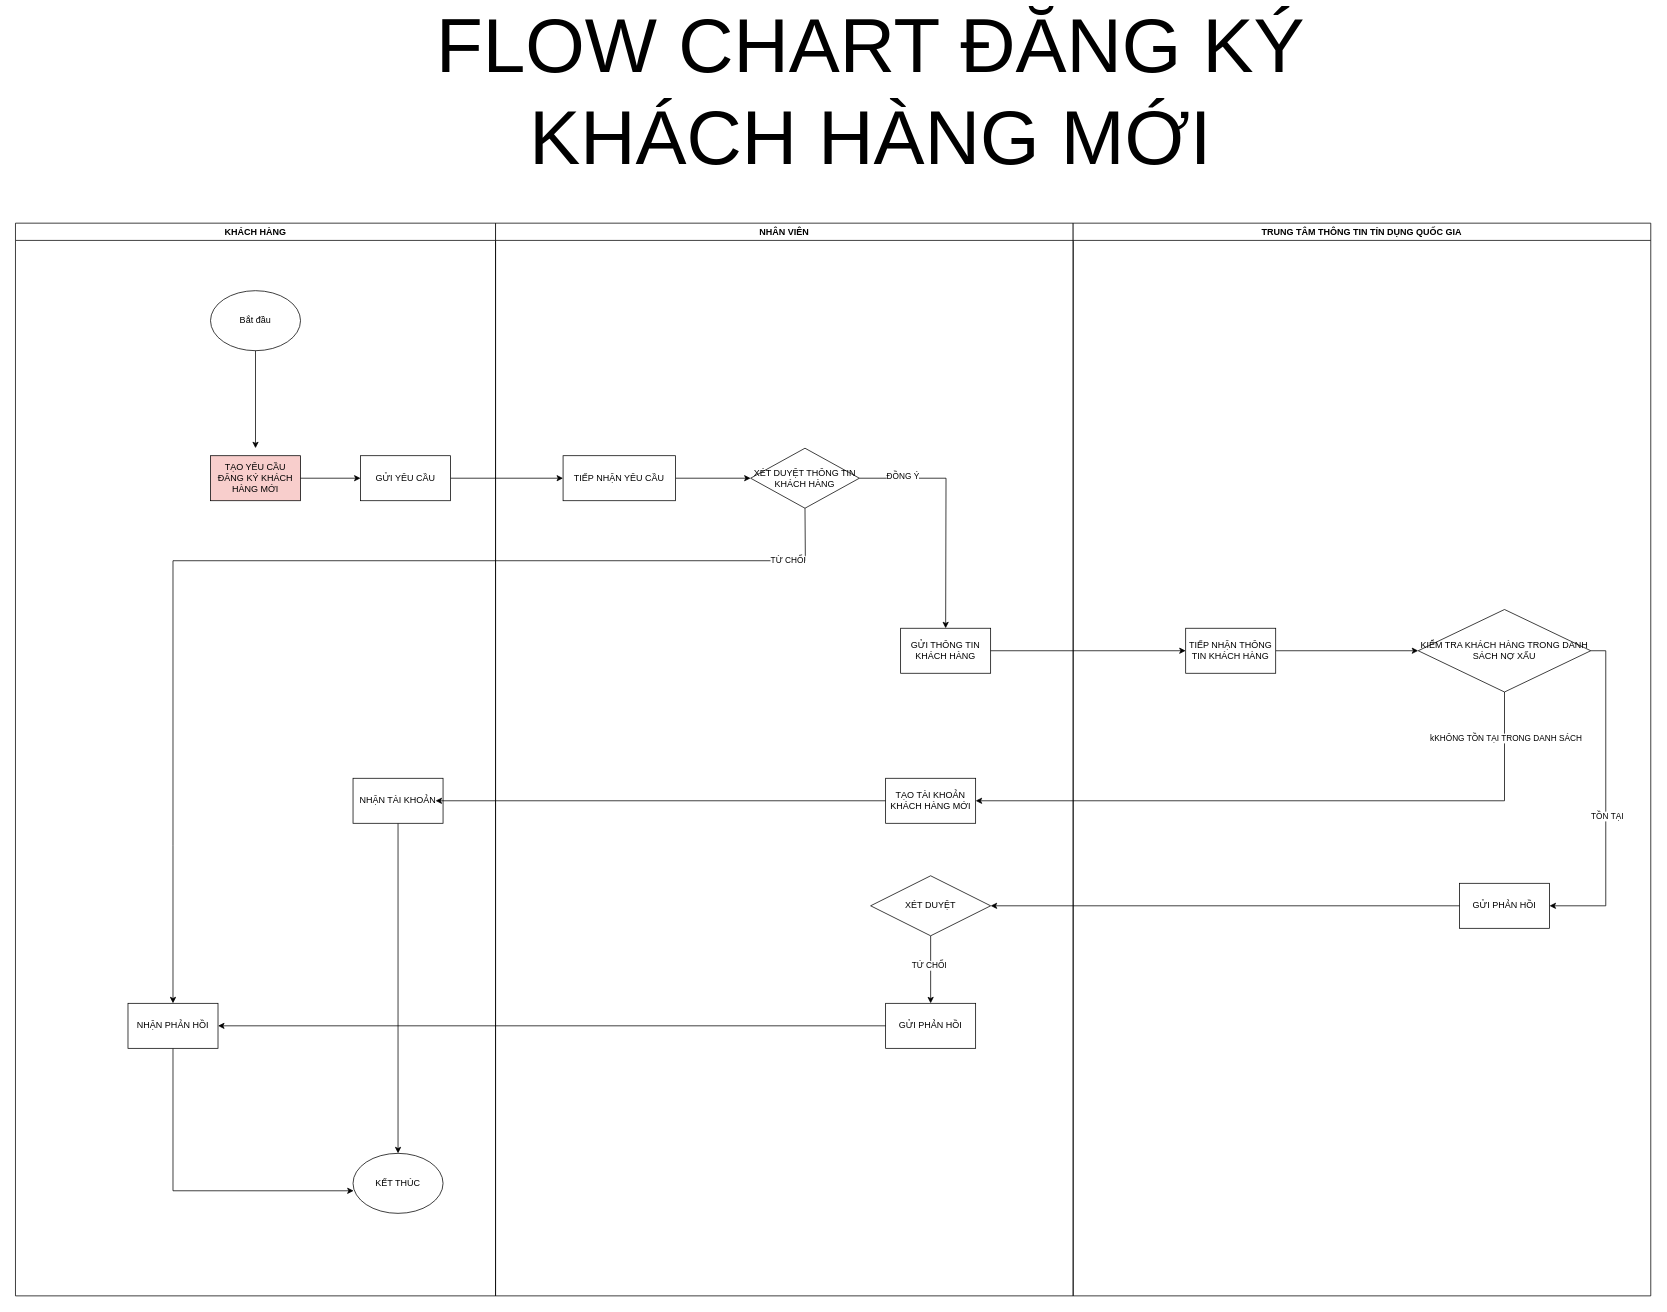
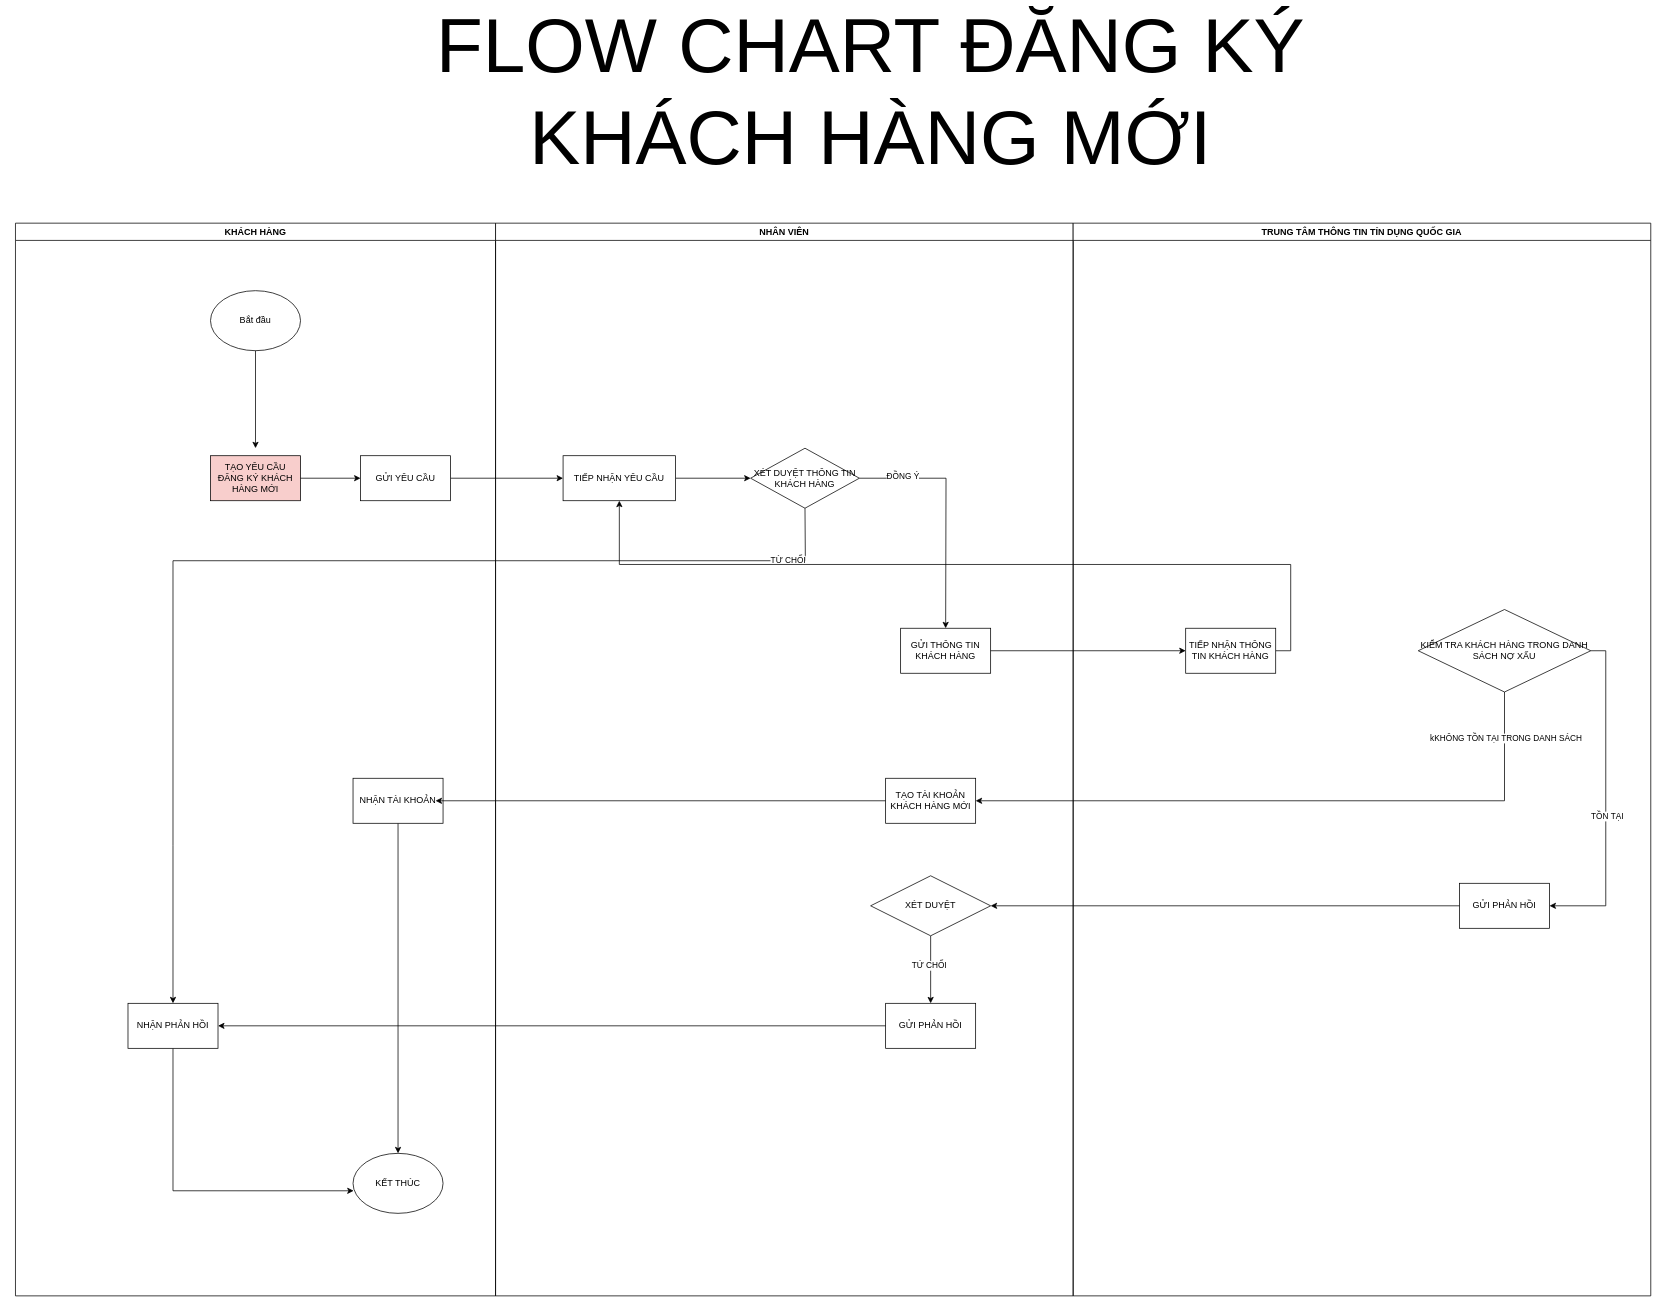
(1351, 651) -> (970, 564)
